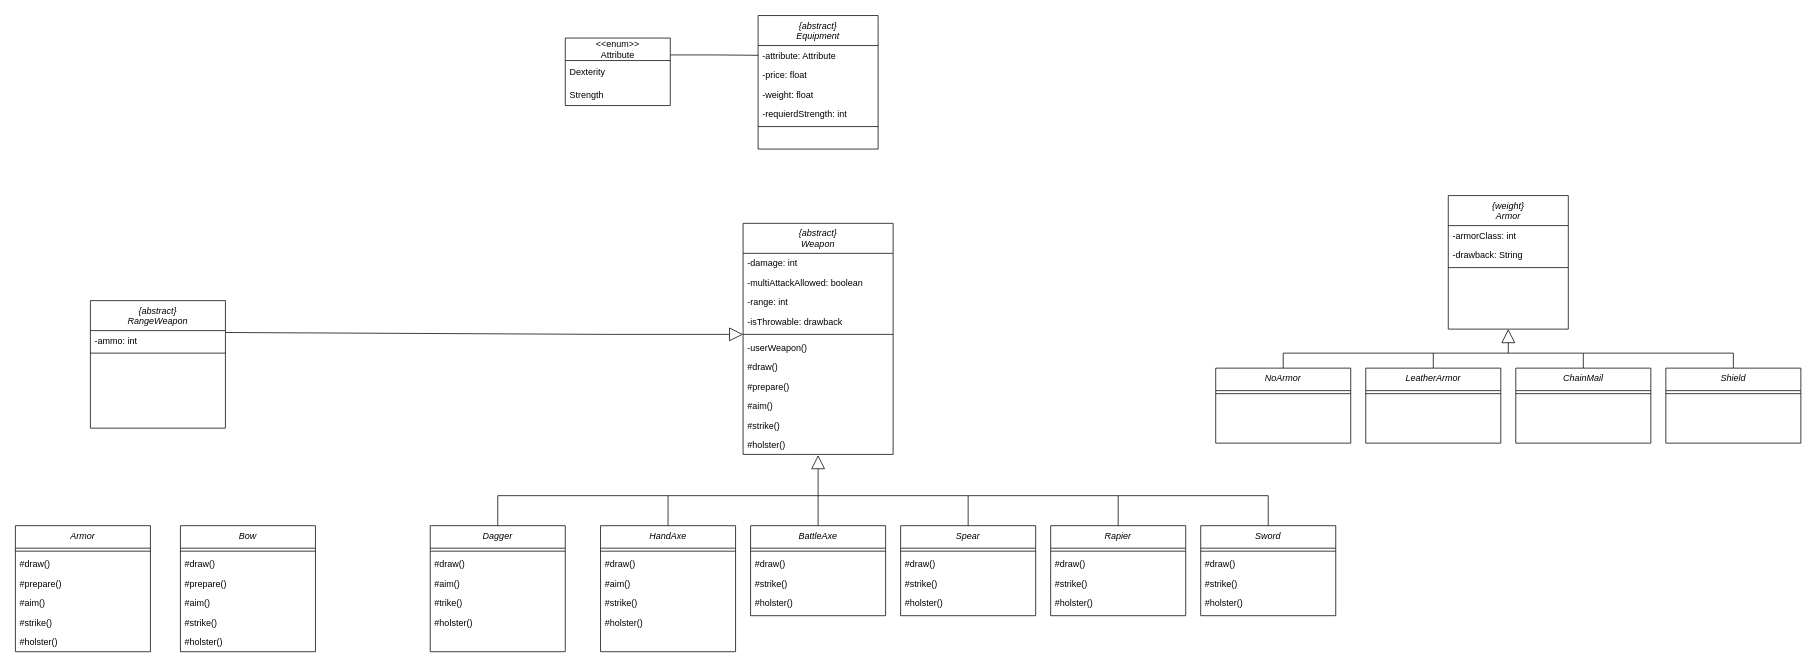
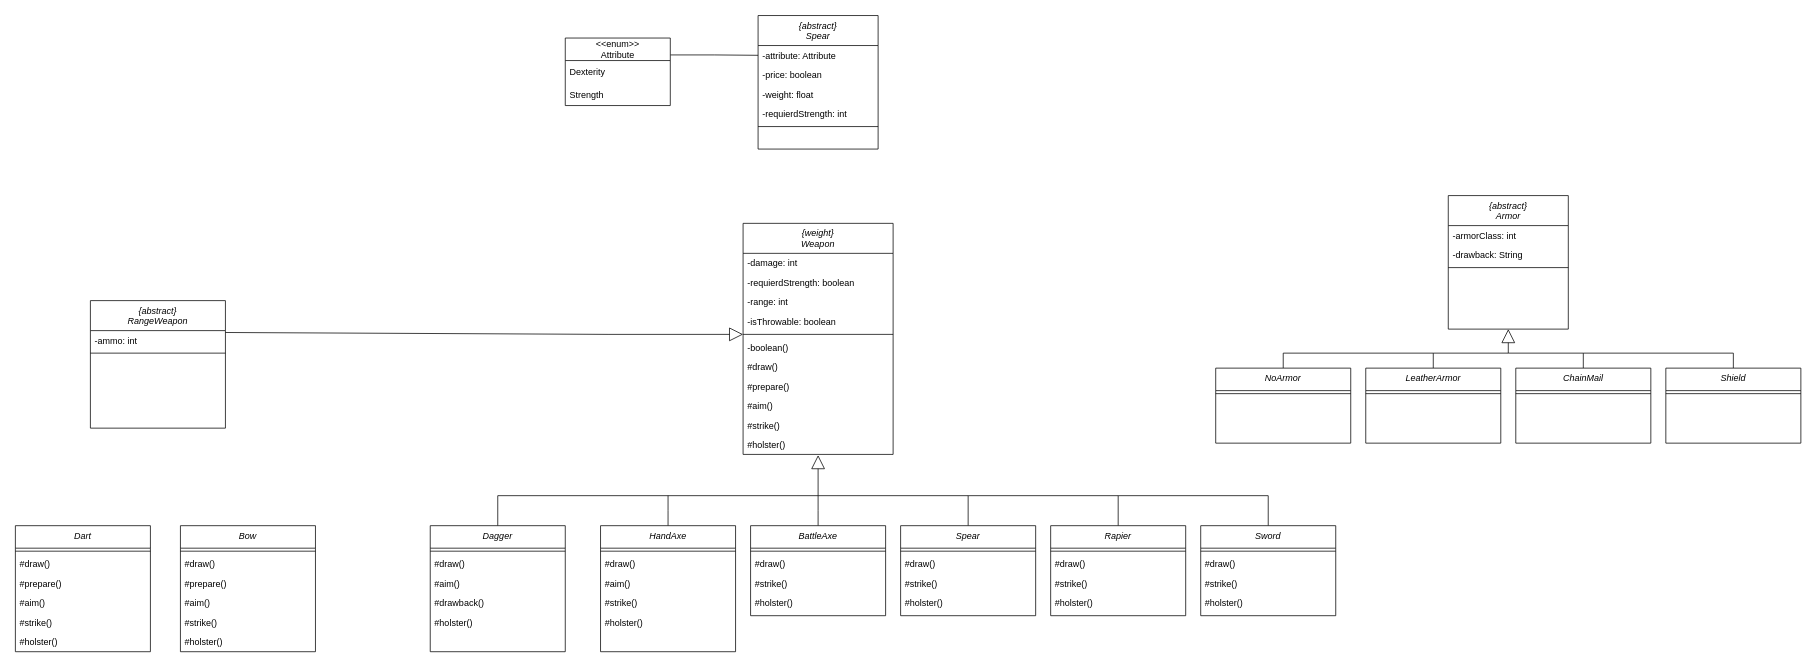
(818, 26) -> (818, 26)
(790, 75) -> (795, 75)
(1508, 206) -> (1508, 206)
(818, 233) -> (818, 233)
(809, 283) -> (808, 283)
(798, 322) -> (794, 322)
(780, 347) -> (771, 347)
(83, 536) -> (83, 536)
(453, 603) -> (462, 603)
